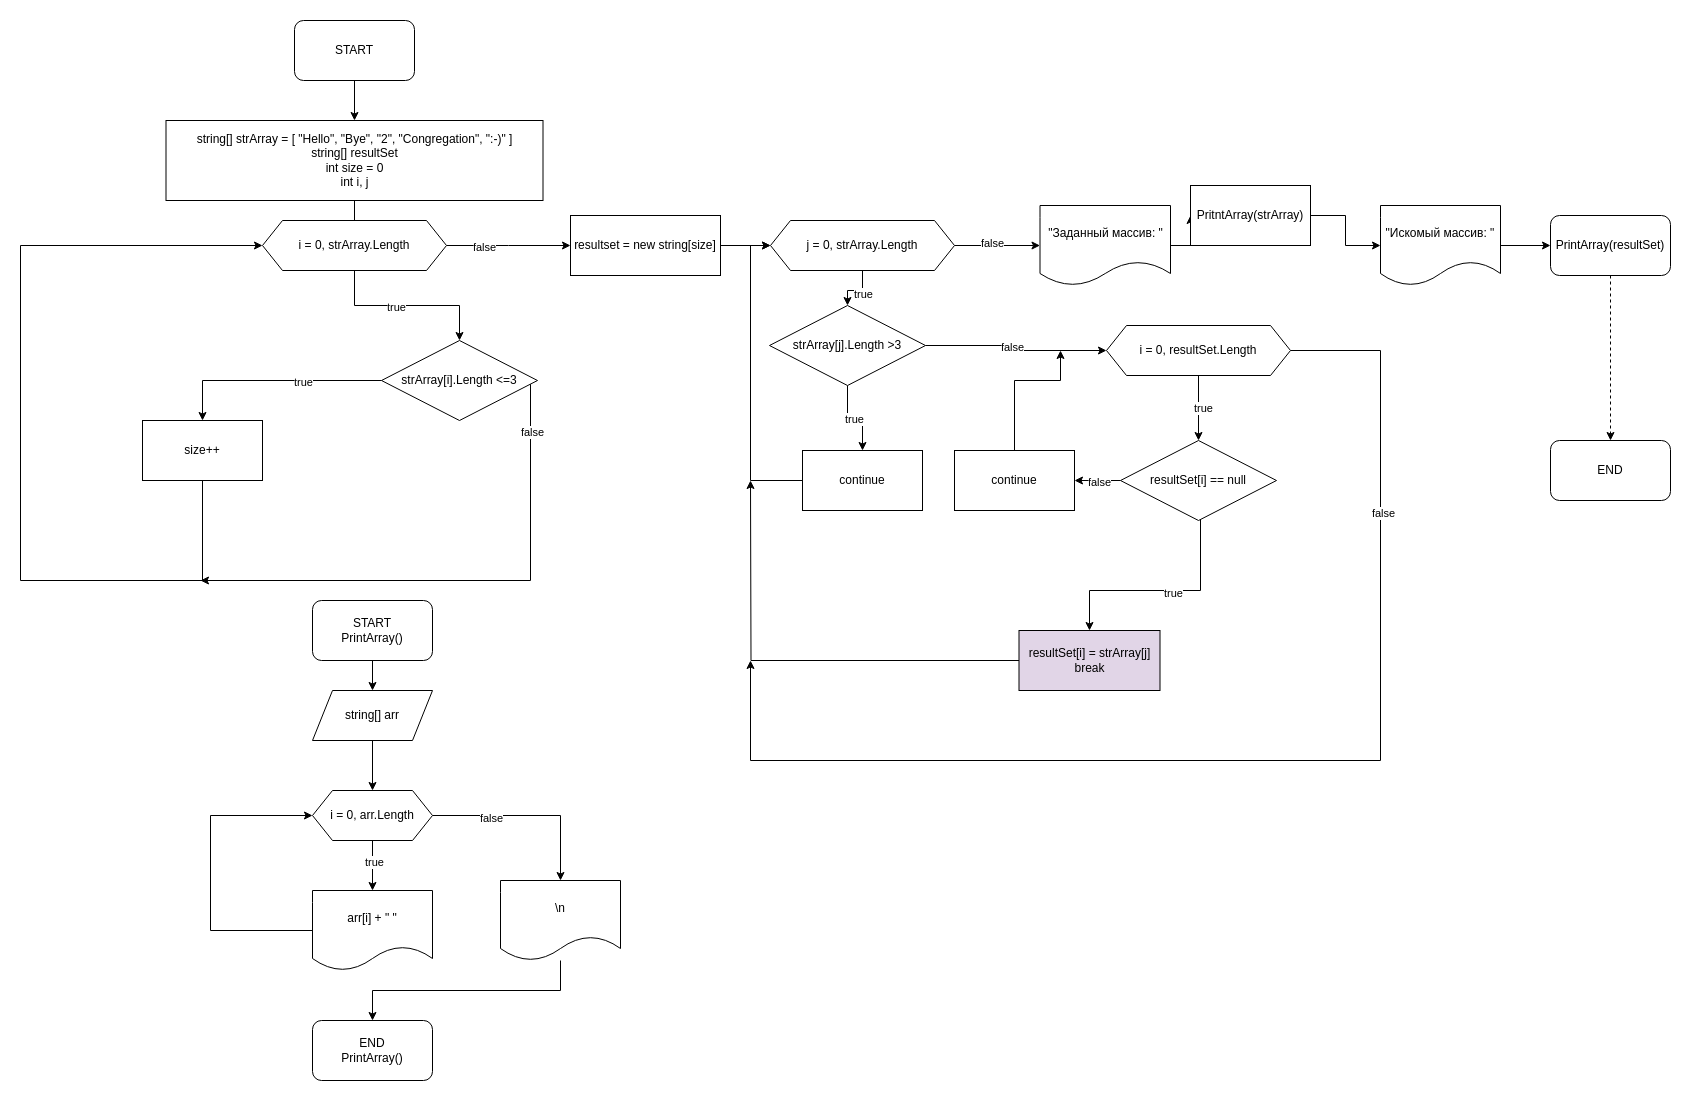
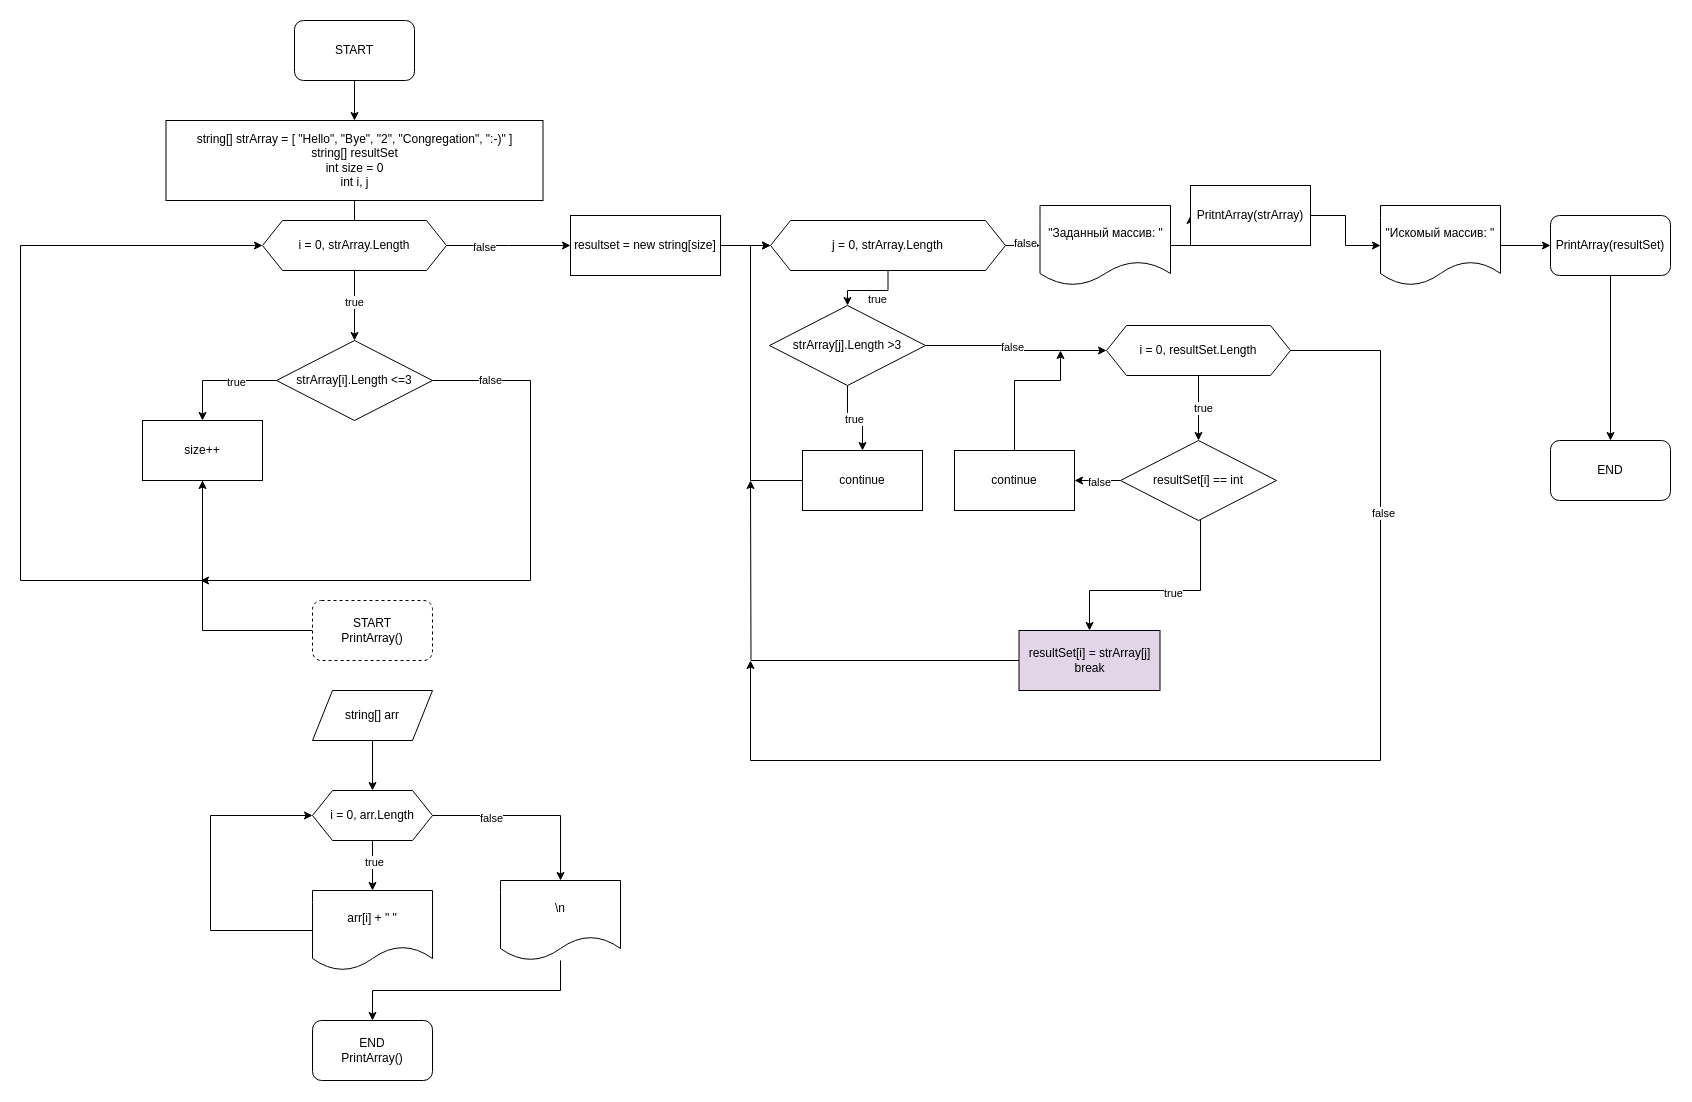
(863, 246) -> (888, 246)
(1611, 354) -> (1611, 354)
(460, 381) -> (355, 381)
(1199, 481) -> (1199, 481)
(373, 631) -> (373, 631)
(373, 680) -> (234, 631)
